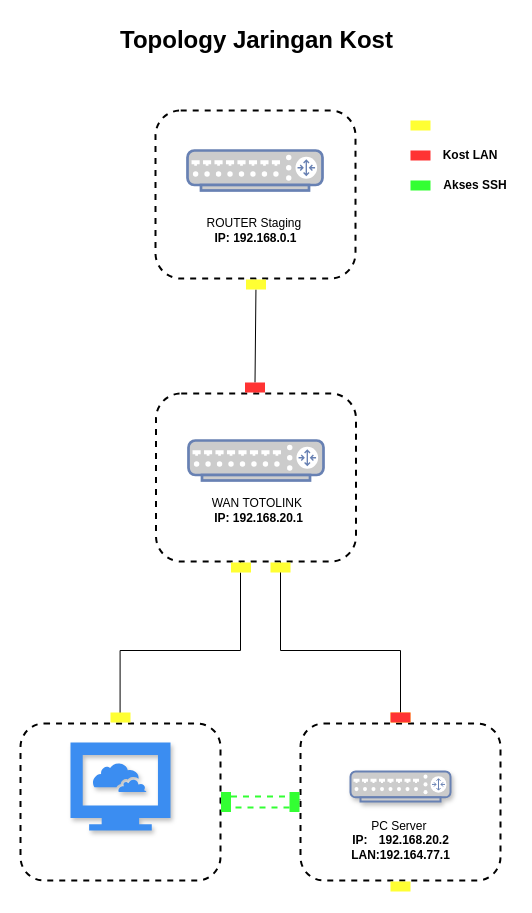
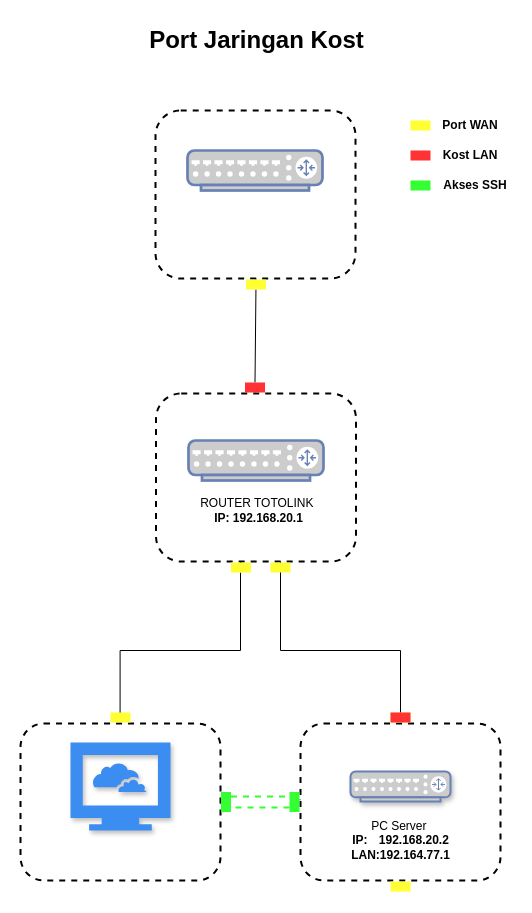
(257, 41) -> (257, 41)
none -> (471, 126)
(255, 231) -> none
(259, 511) -> (259, 511)
